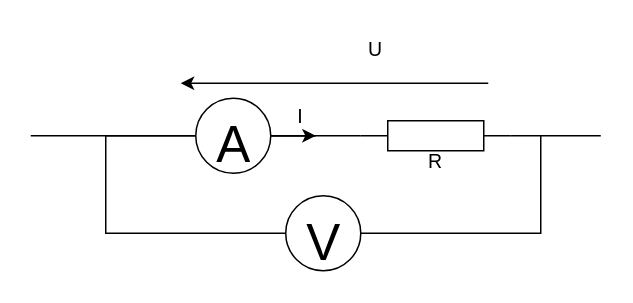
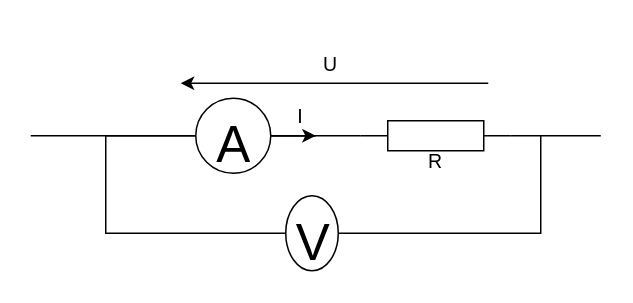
(376, 38) -> (331, 53)
(323, 233) -> (312, 233)
